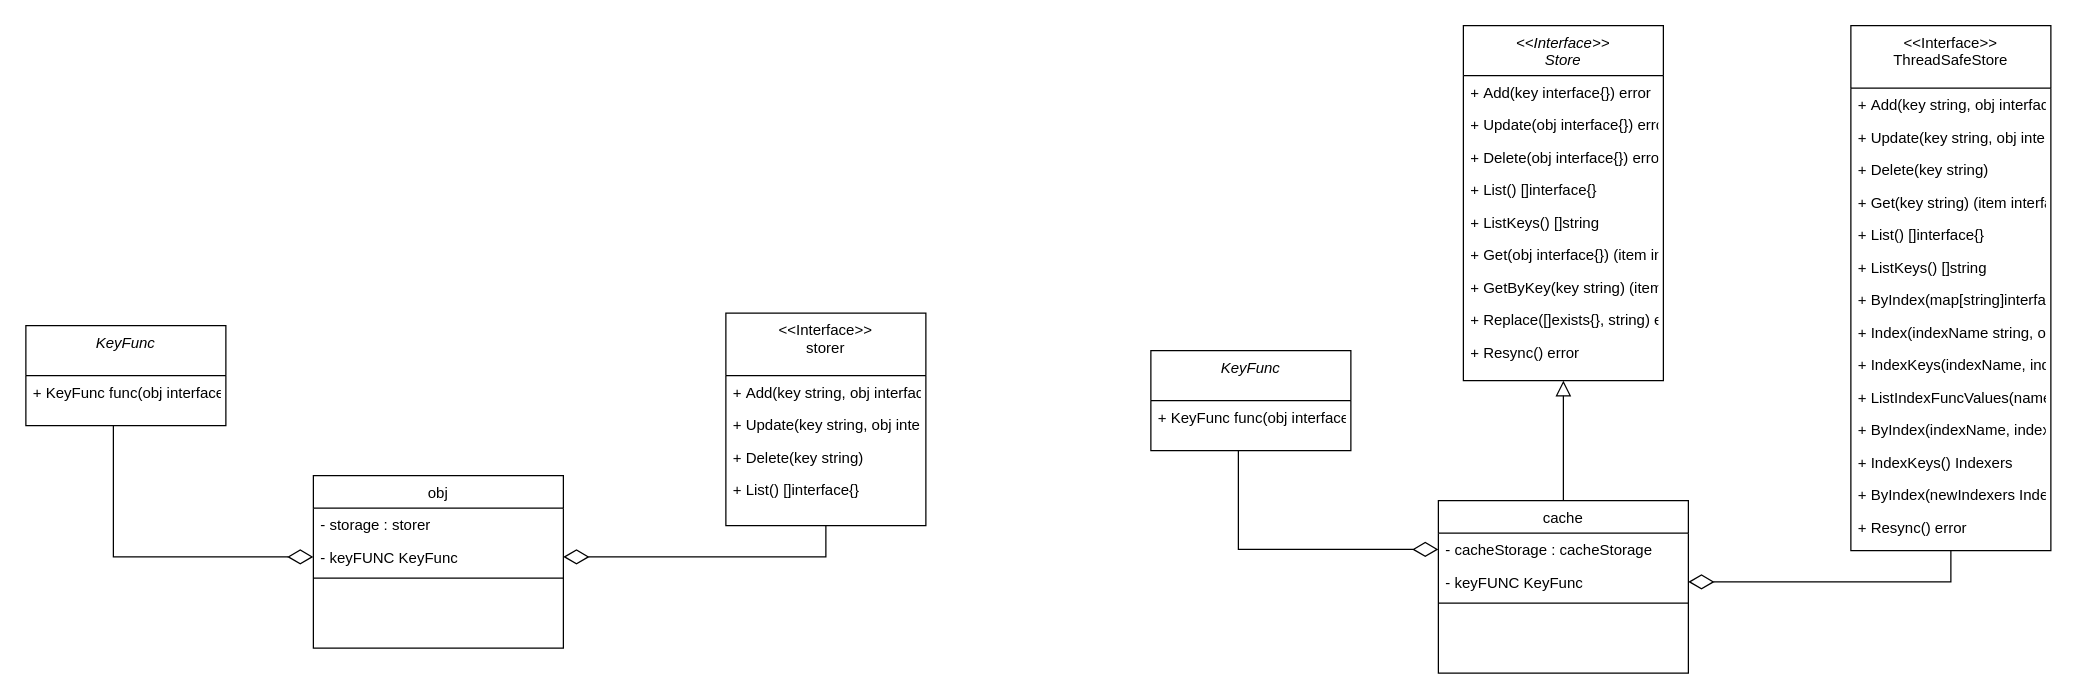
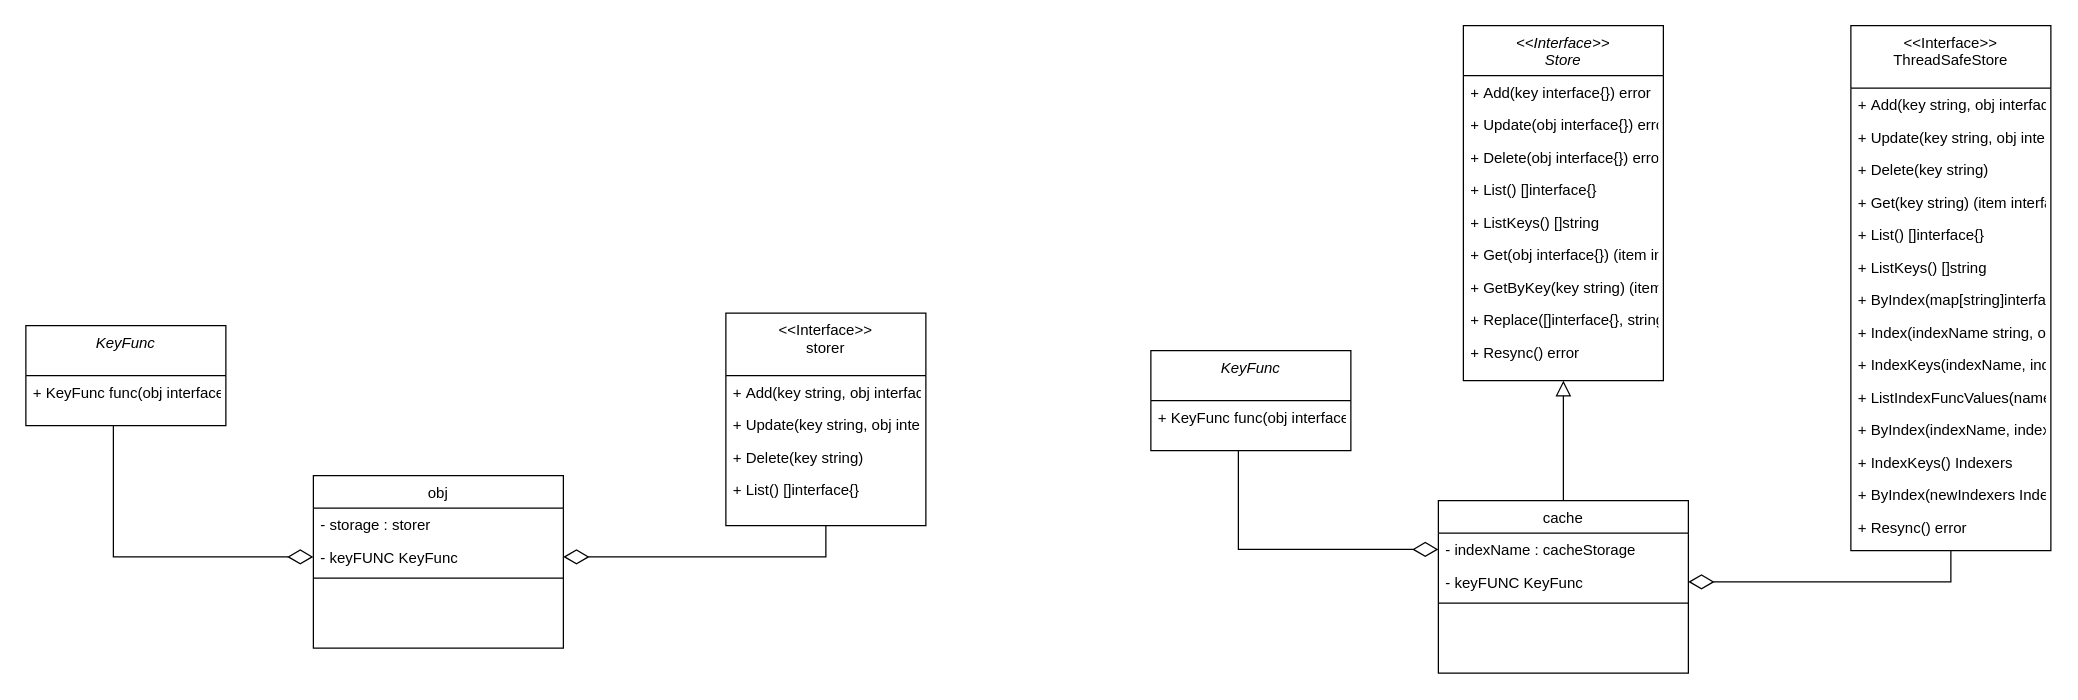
(1605, 320) -> (1618, 320)
(1561, 550) -> (1546, 550)
